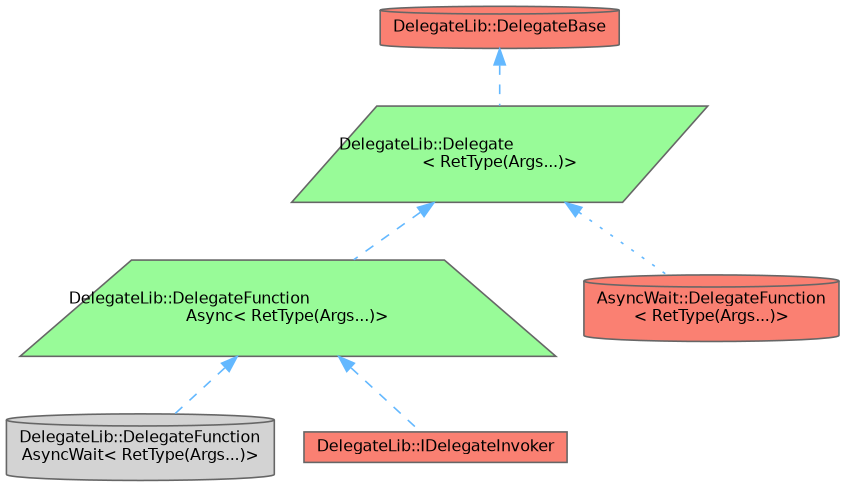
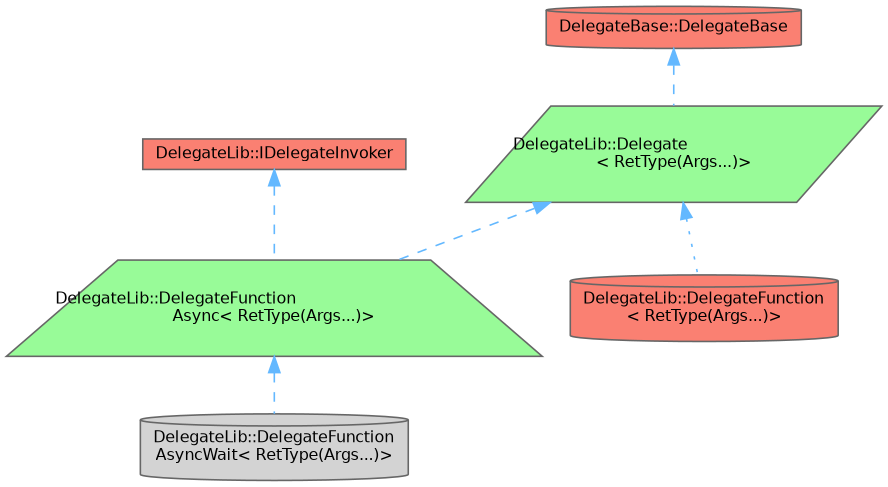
(500, 27) -> (674, 27)
(711, 308) -> (704, 308)
(386, 400) -> (274, 223)
